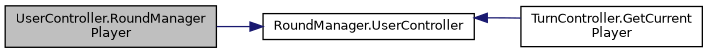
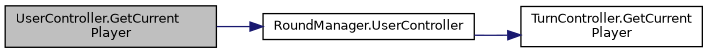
(504, 18) -> (491, 35)
(111, 27) -> (111, 27)
